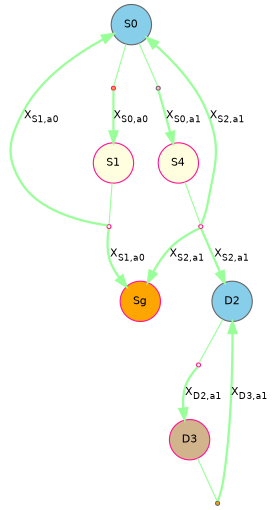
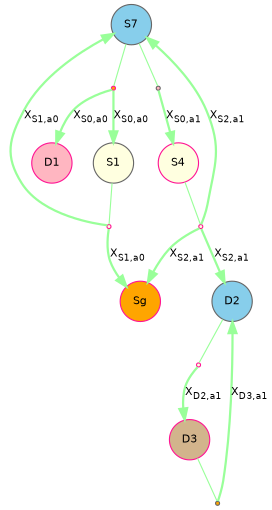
(131, 25) -> (131, 25)
none -> (52, 163)
(113, 163) -> (113, 163)
